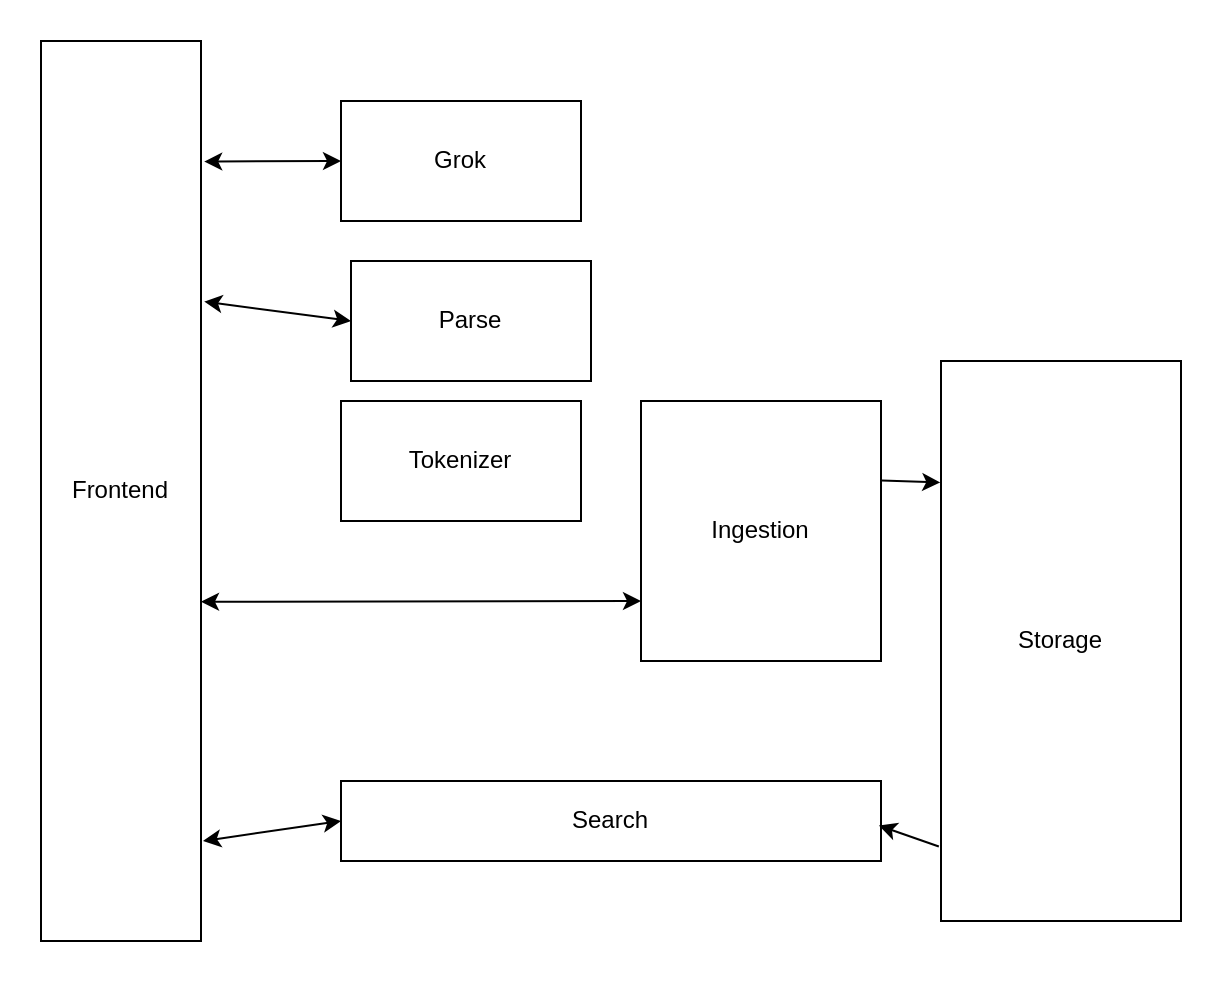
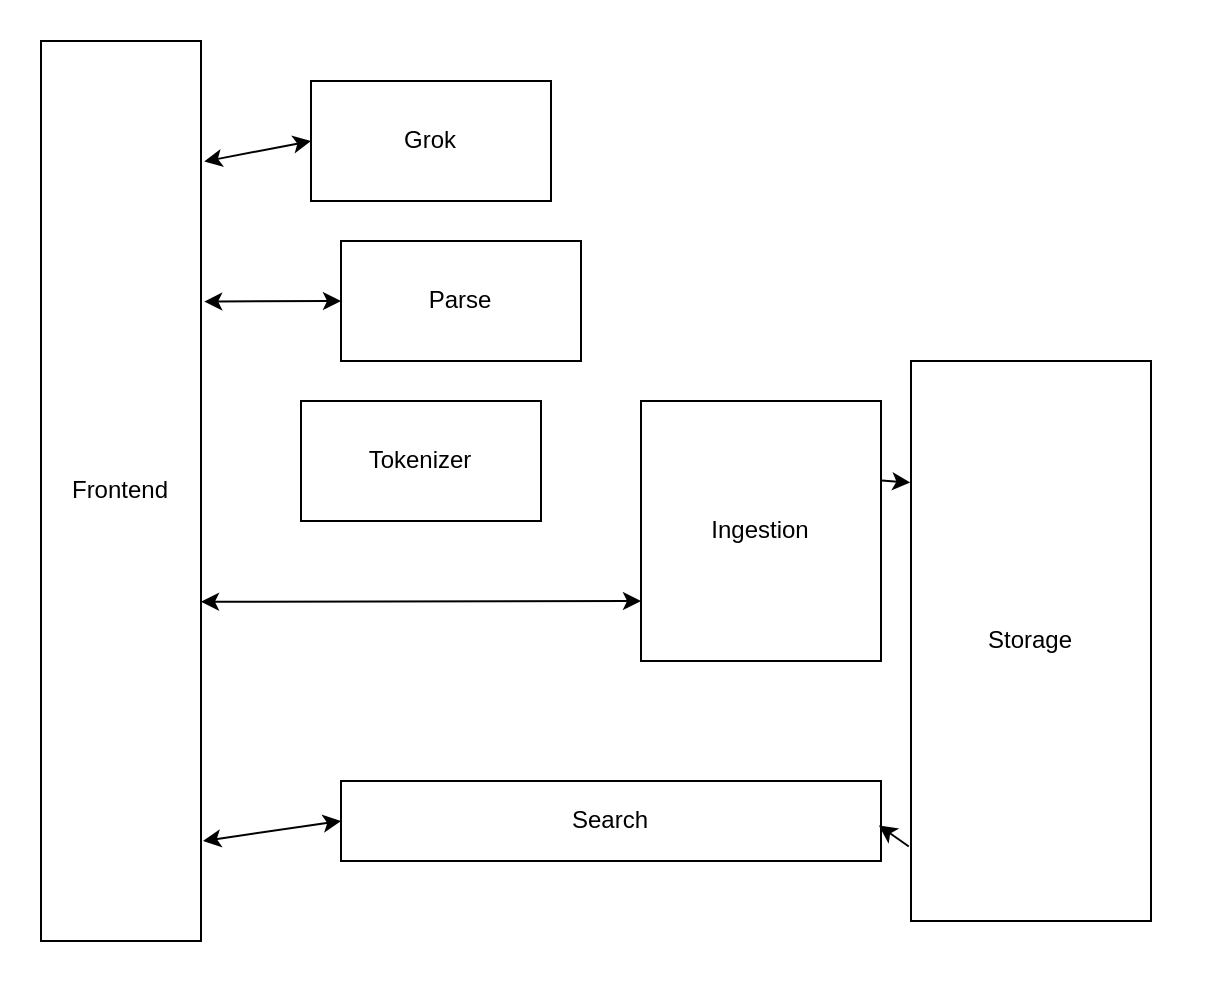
(461, 161) -> (431, 141)
(471, 321) -> (461, 301)
(461, 461) -> (421, 461)
(1061, 641) -> (1031, 641)
